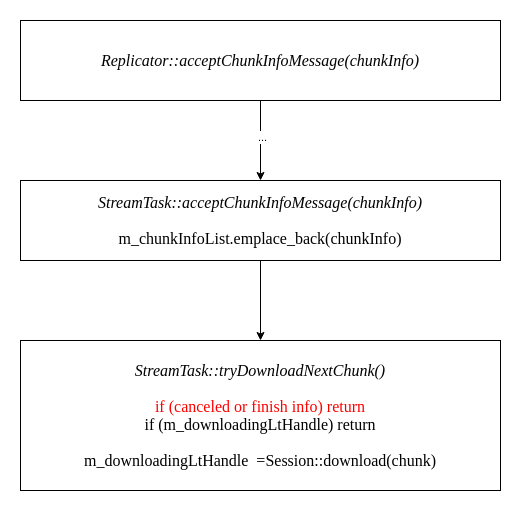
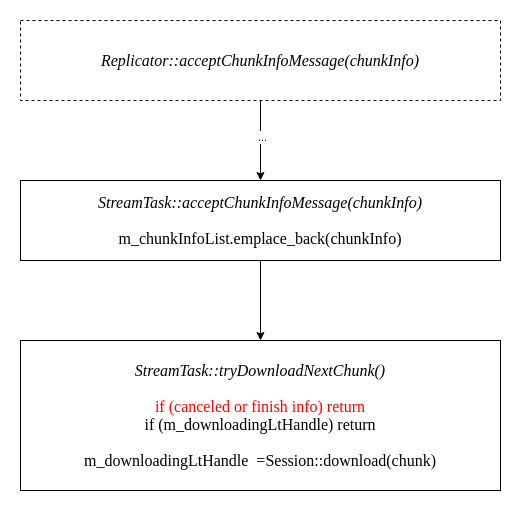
(261, 61) -> (261, 61)
